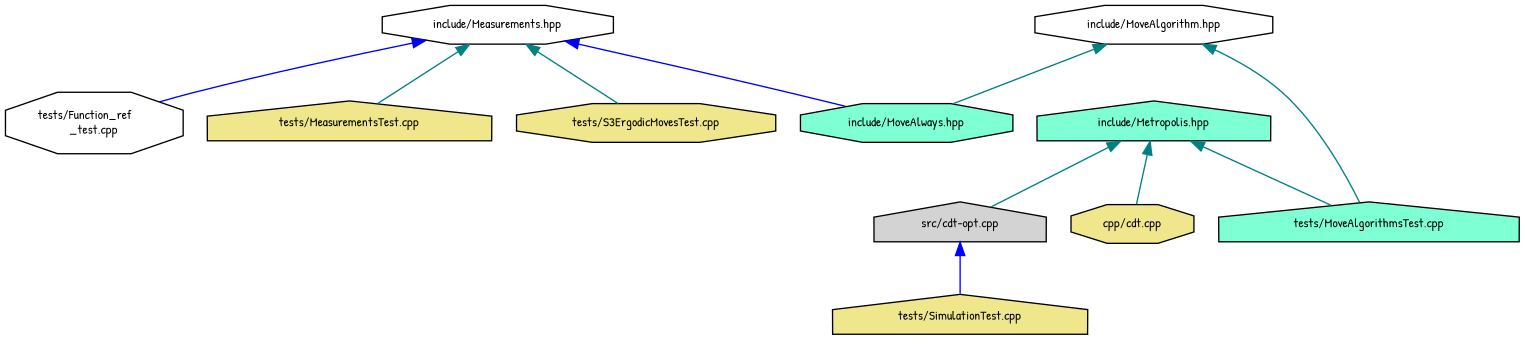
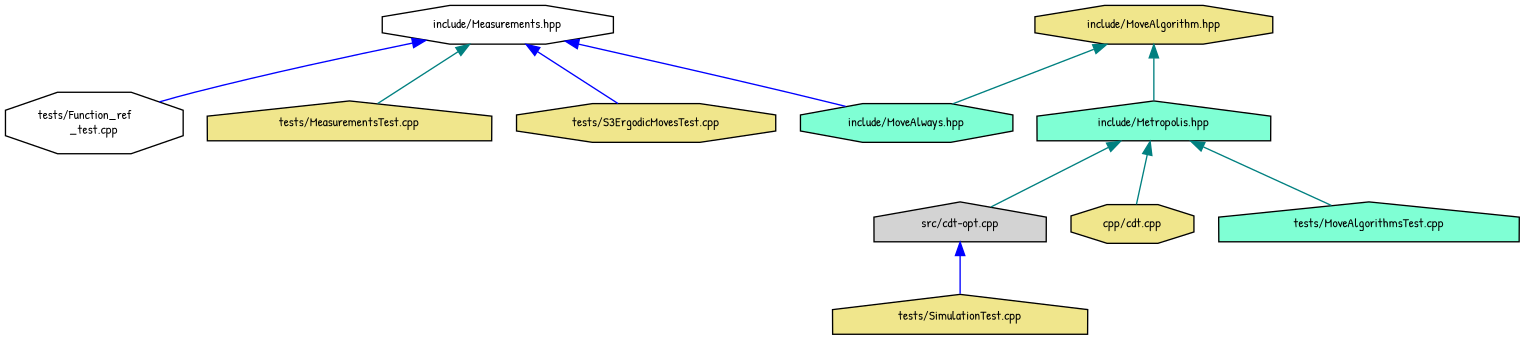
(1154, 25) -> (1154, 25)
(578, 78) -> (578, 78)
(1301, 112) -> (1154, 79)
